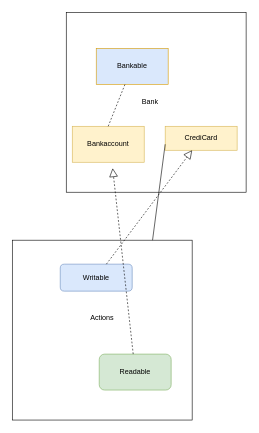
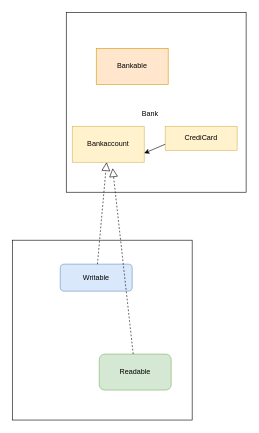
(132, 66) -> (132, 66)
(150, 102) -> (150, 114)
(117, 106) -> none
(162, 167) -> (156, 148)
(147, 211) -> (102, 218)
(102, 318) -> none
